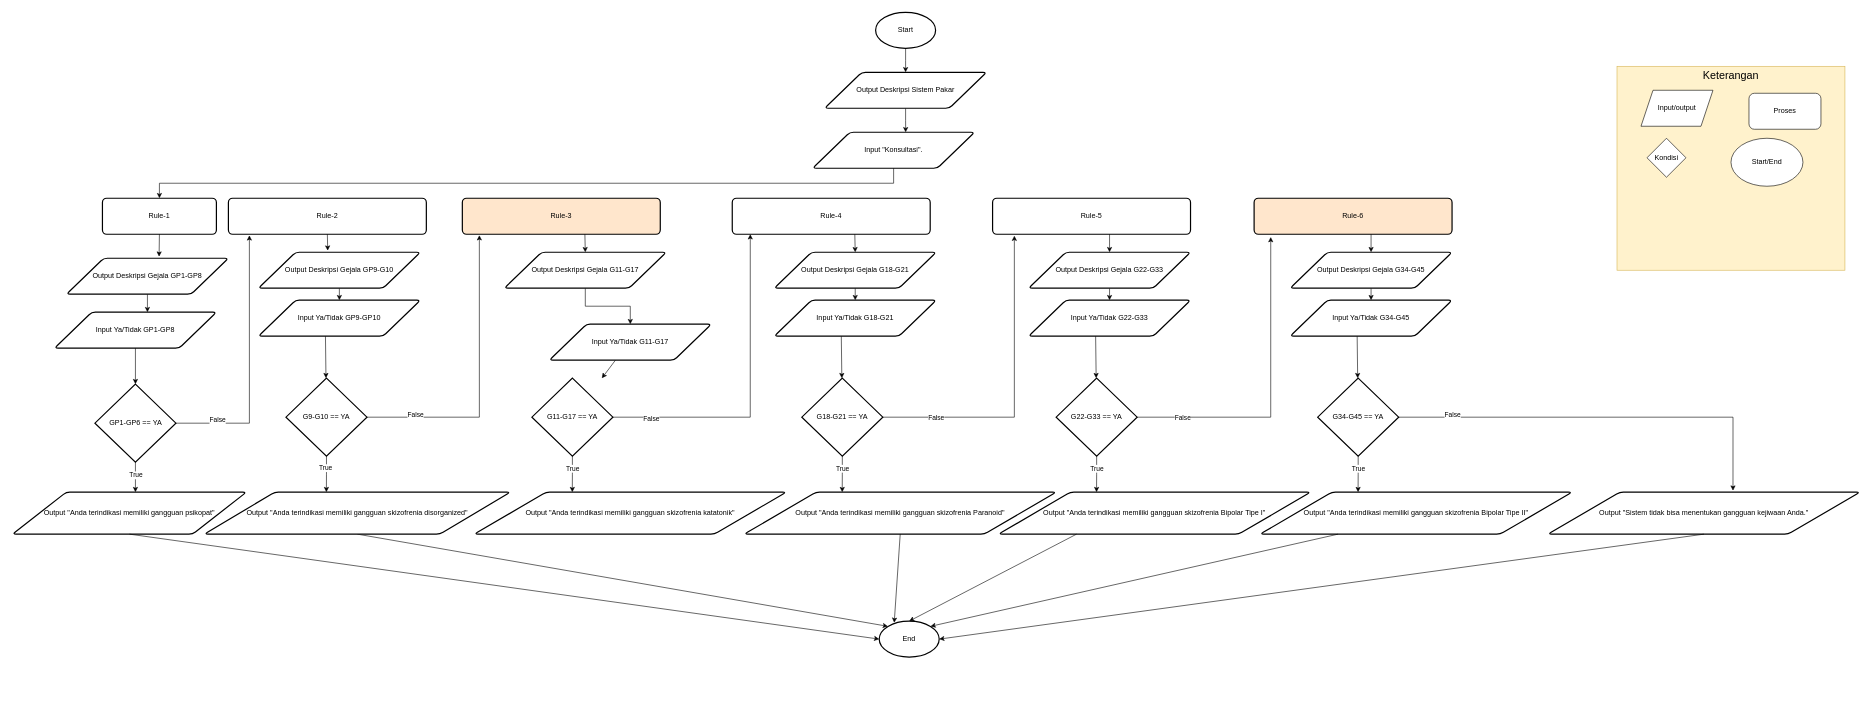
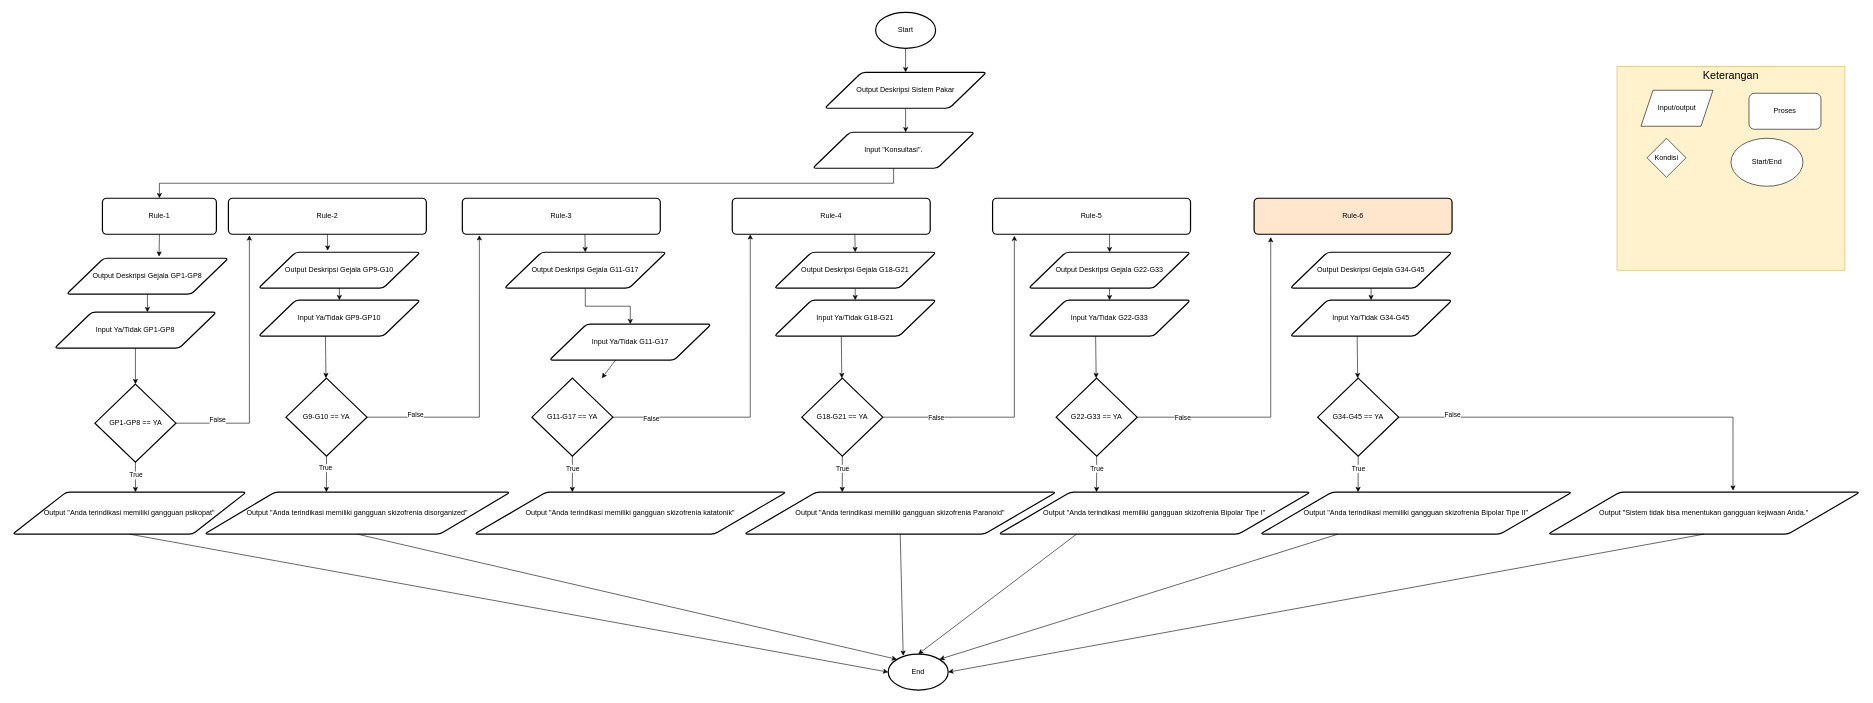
(561, 216) -> (561, 216)
(1371, 246) -> none
(136, 423) -> (136, 423)
(909, 639) -> (918, 672)
